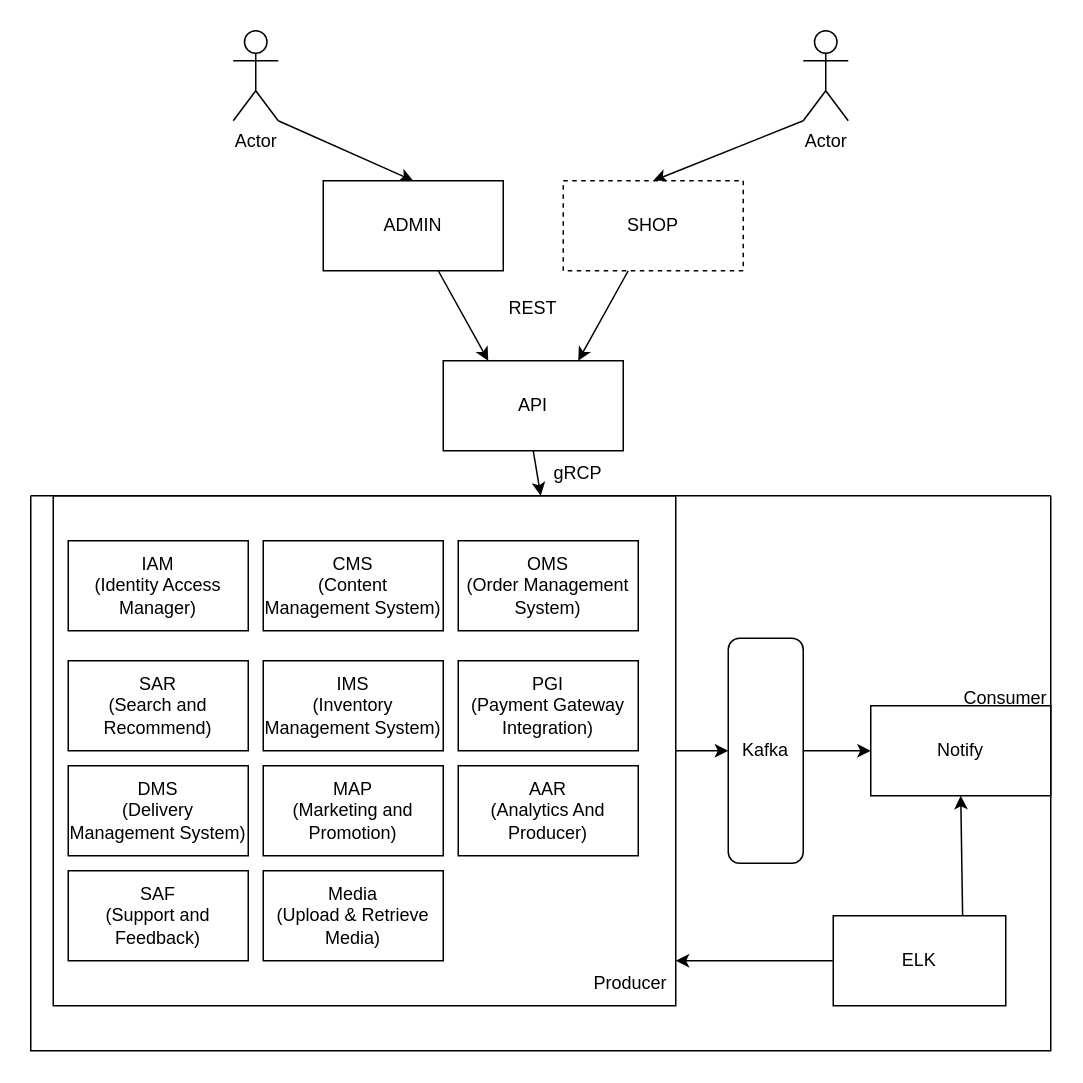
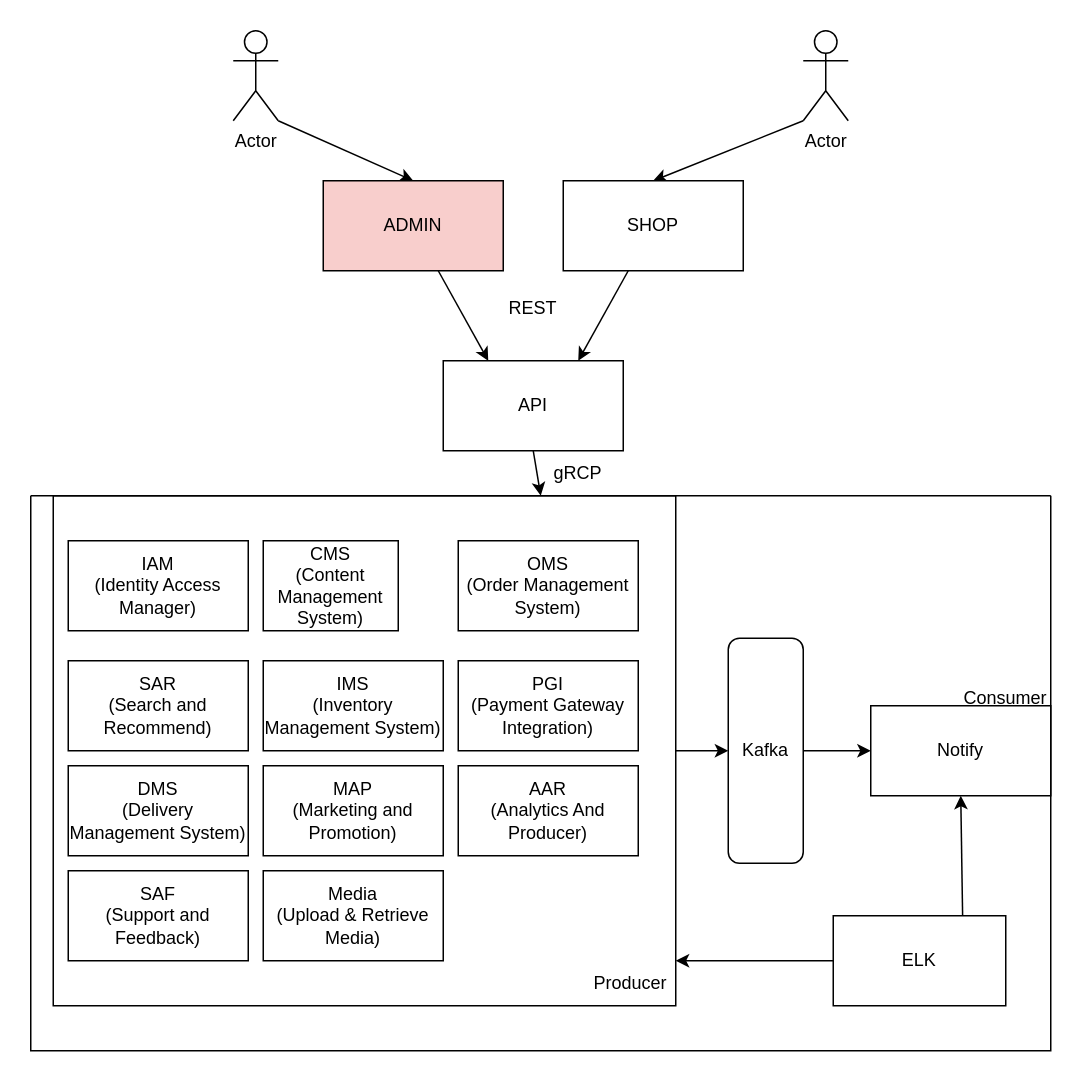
(413, 226) -> (413, 226)
(653, 226) -> (653, 226)
(353, 586) -> (331, 586)
